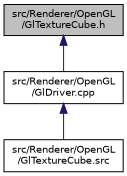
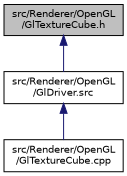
(64, 88) -> (64, 88)
(64, 156) -> (64, 156)
